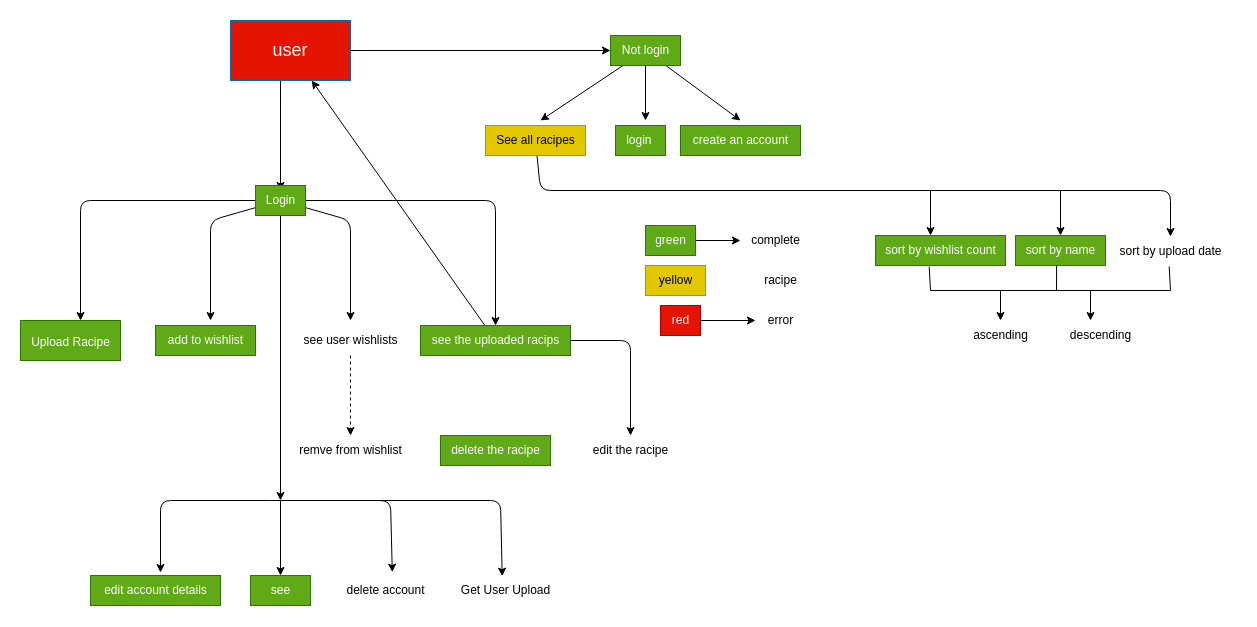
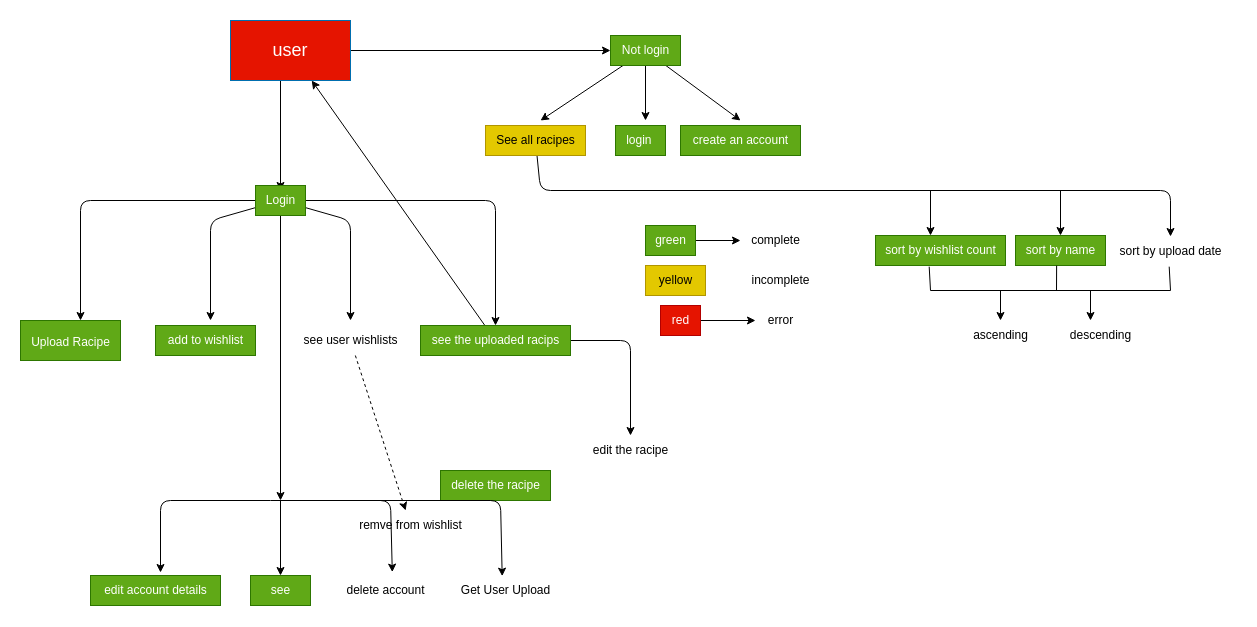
(781, 281) -> (781, 281)
(351, 451) -> (411, 526)
(496, 451) -> (496, 486)
